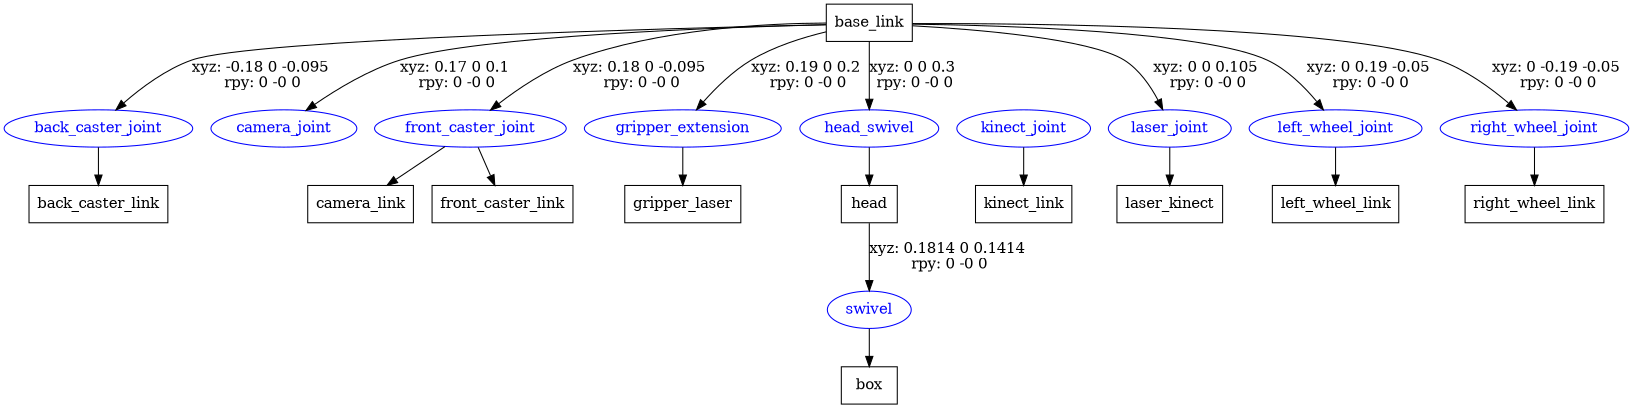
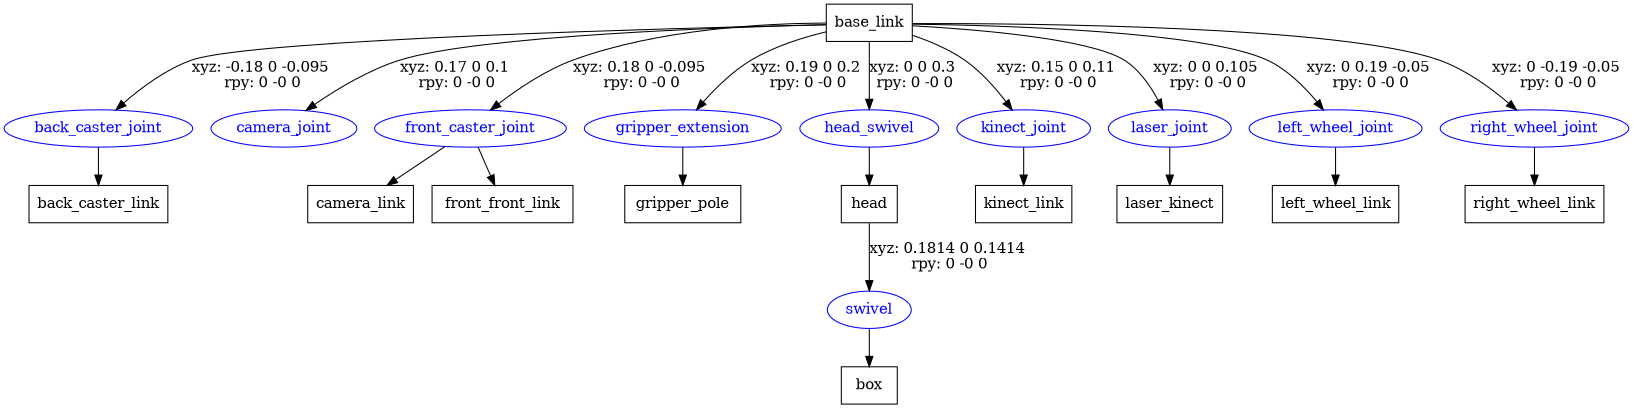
none -> (965, 60)
(503, 204) -> (503, 204)
(683, 204) -> (683, 204)
